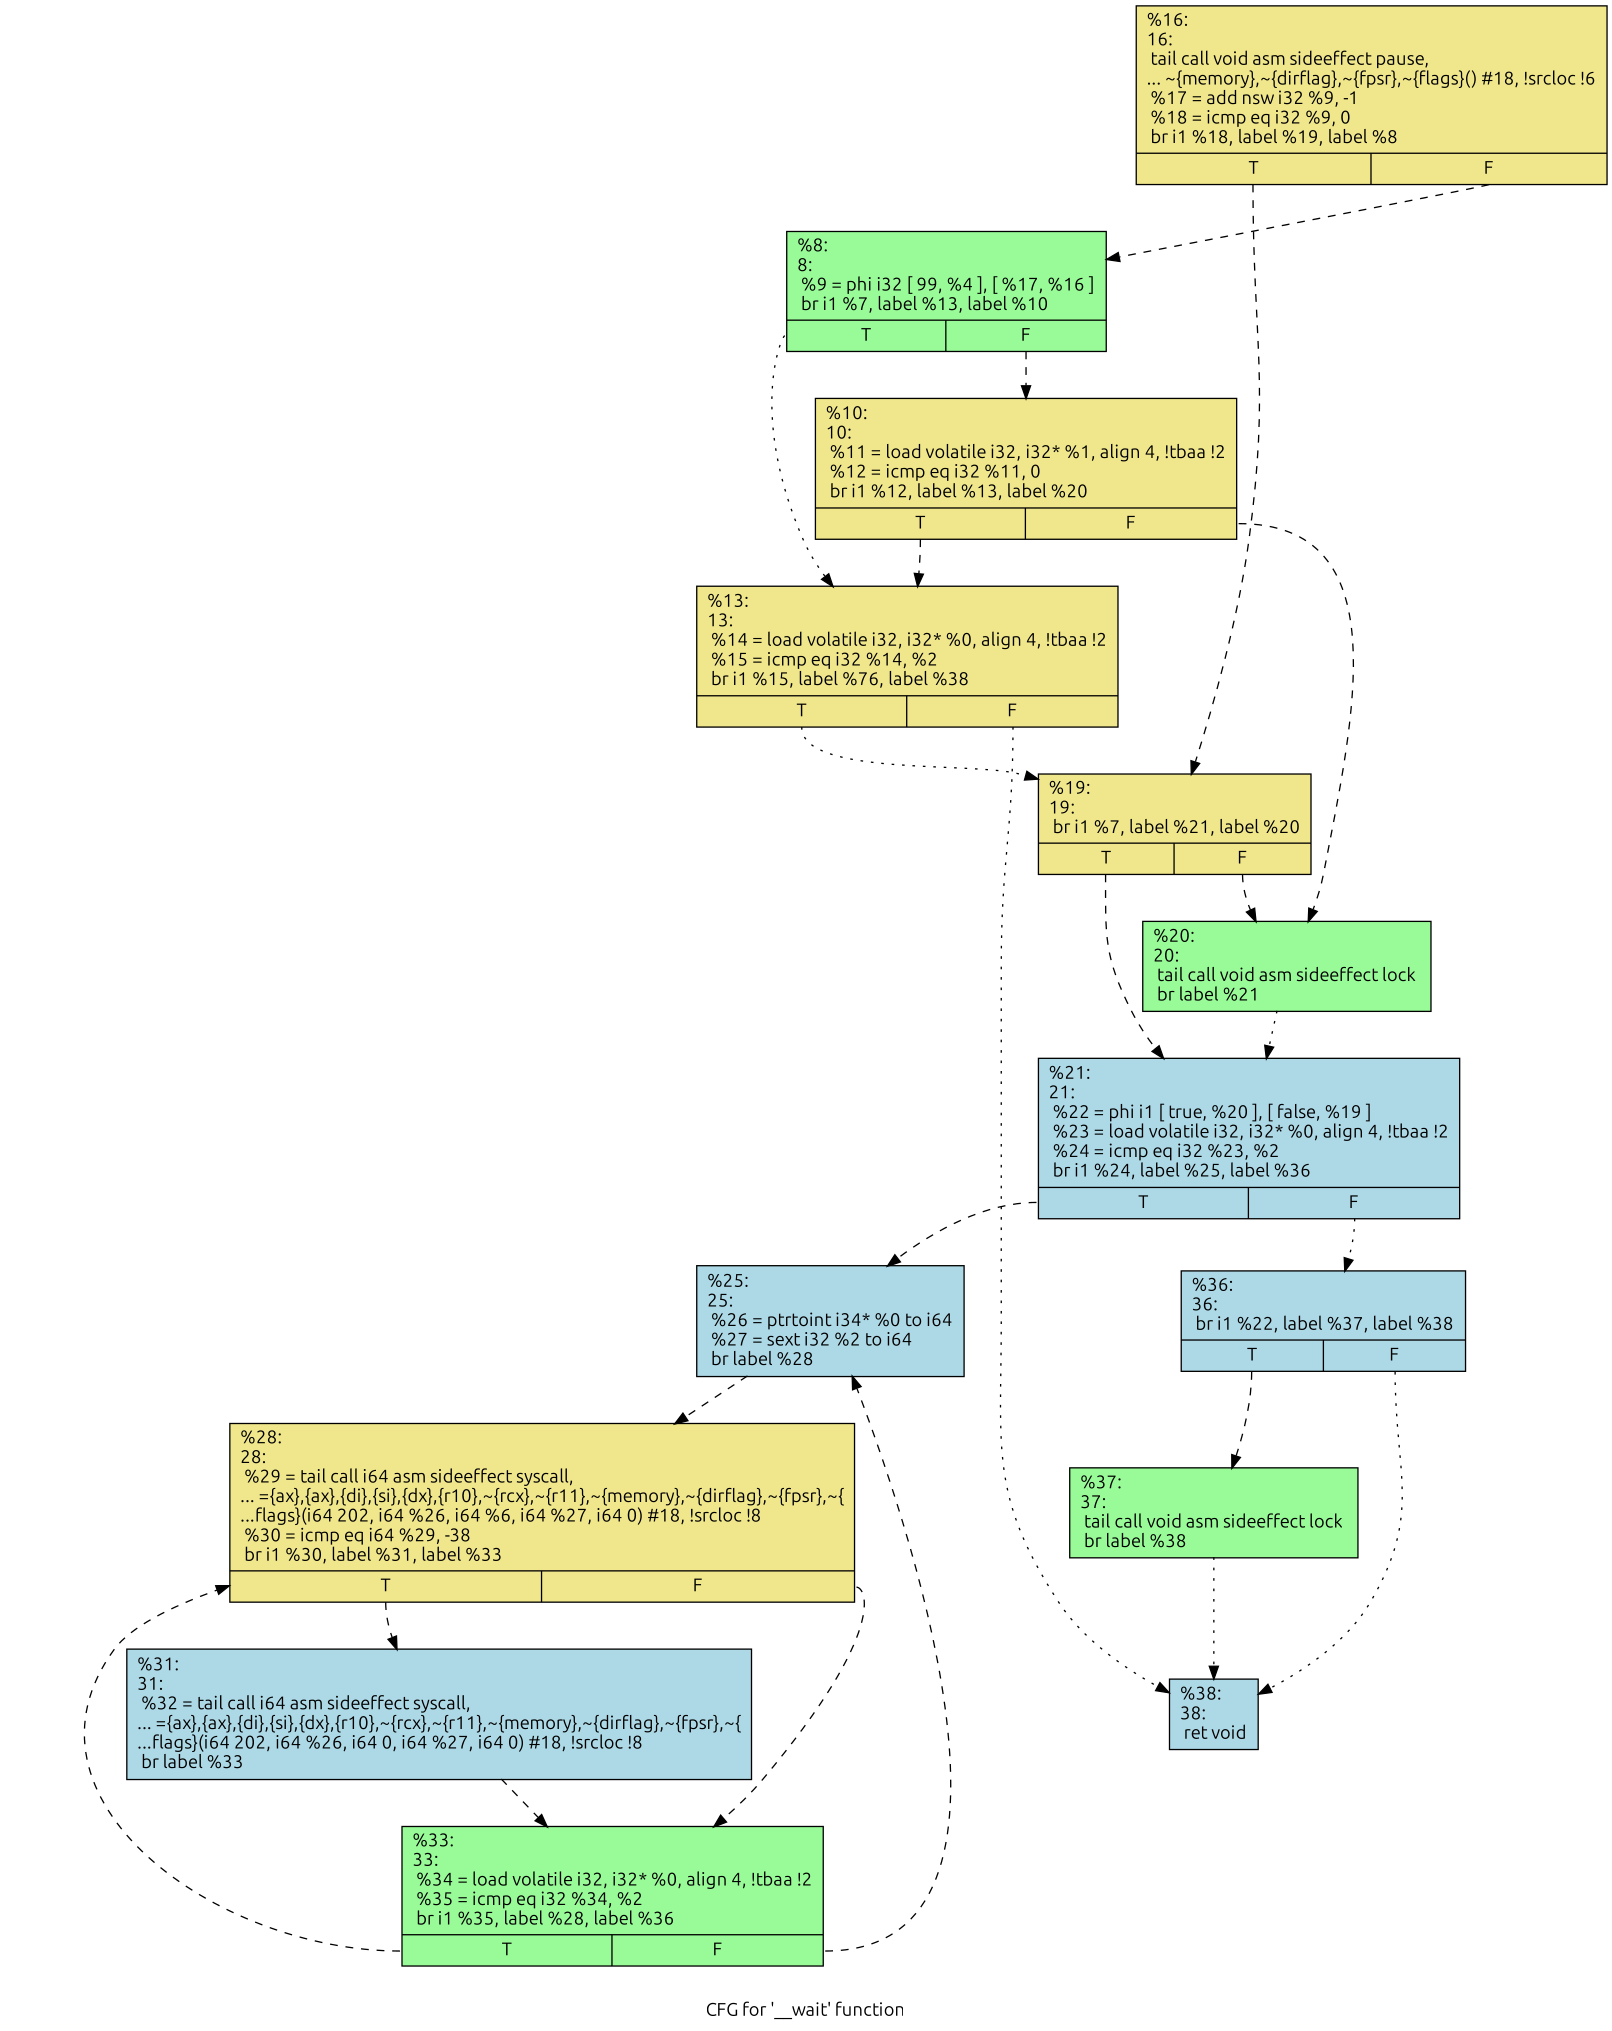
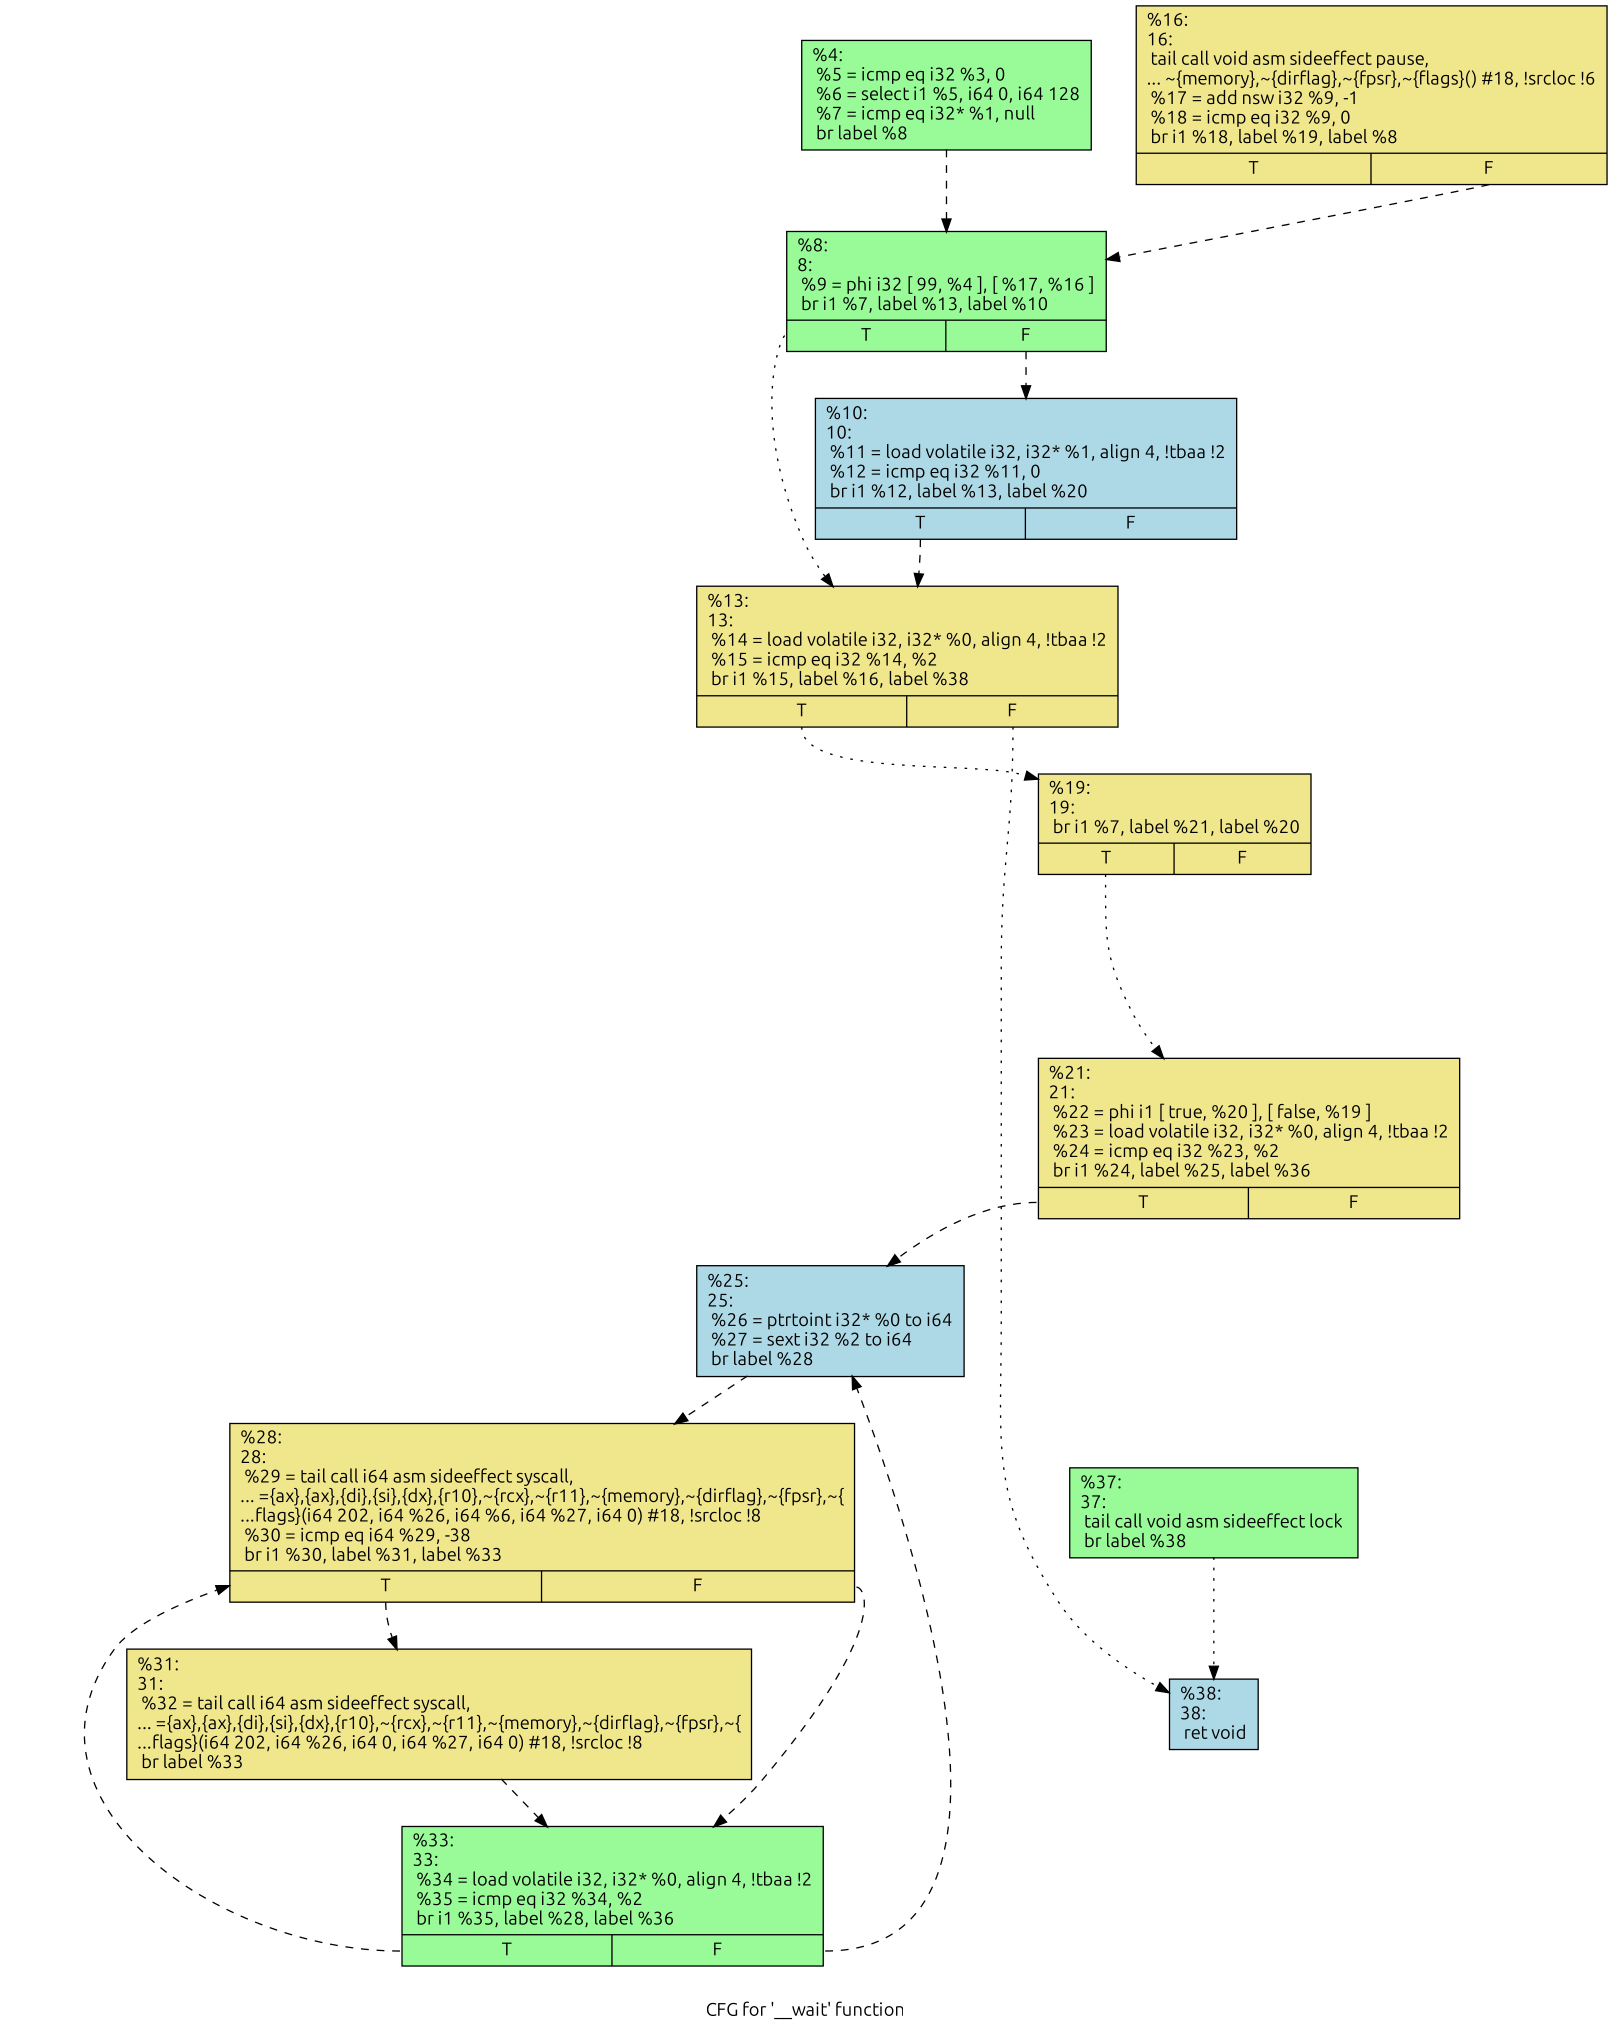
none -> (946, 95)
(1026, 469) -> (1026, 469)
(1256, 477) -> none
(839, 679) -> (839, 679)
(1287, 966) -> none
(1113, 967) -> (1113, 967)
(1249, 1139) -> (1249, 1139)
(830, 1320) -> (830, 1320)
(1323, 1321) -> none
(439, 1714) -> (439, 1714)
